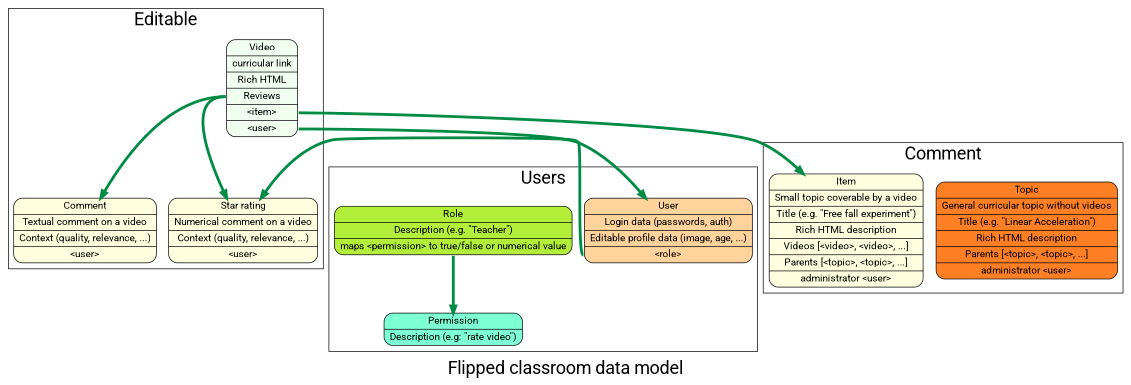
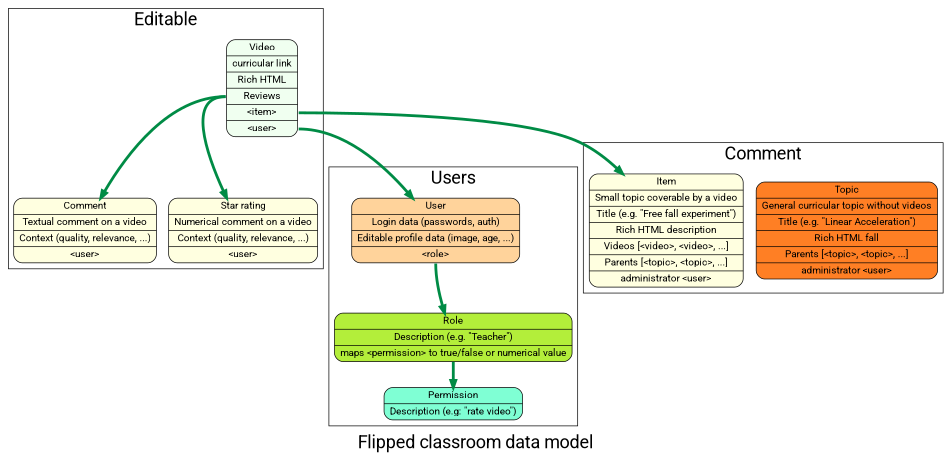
(469, 138) -> (438, 285)
(1027, 238) -> (847, 238)
